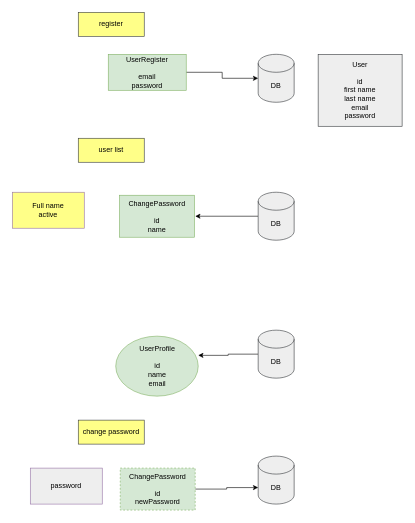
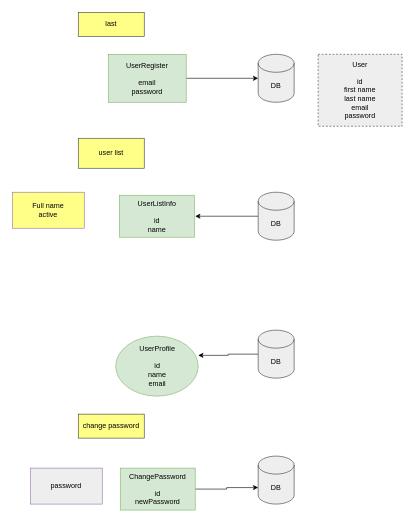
(111, 24) -> (111, 24)
(147, 72) -> (147, 78)
(360, 90) -> (360, 90)
(111, 150) -> (111, 153)
(157, 216) -> (157, 216)
(111, 432) -> (111, 426)
(158, 489) -> (158, 489)
